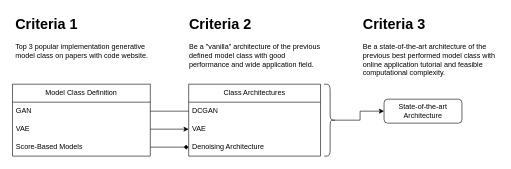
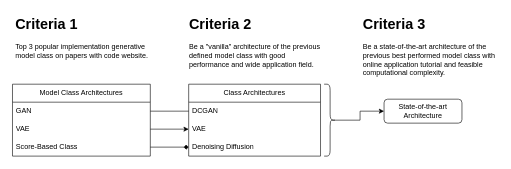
(81, 93) -> (81, 93)
(50, 147) -> (48, 147)
(233, 147) -> (226, 147)
